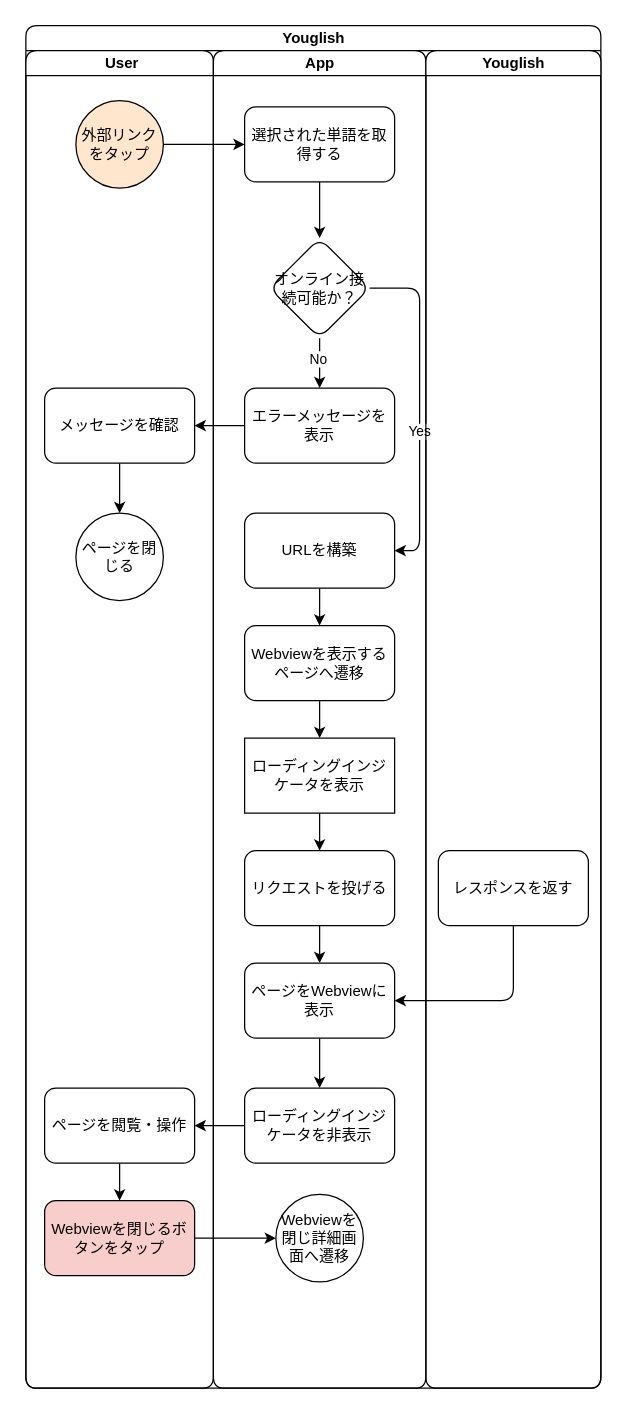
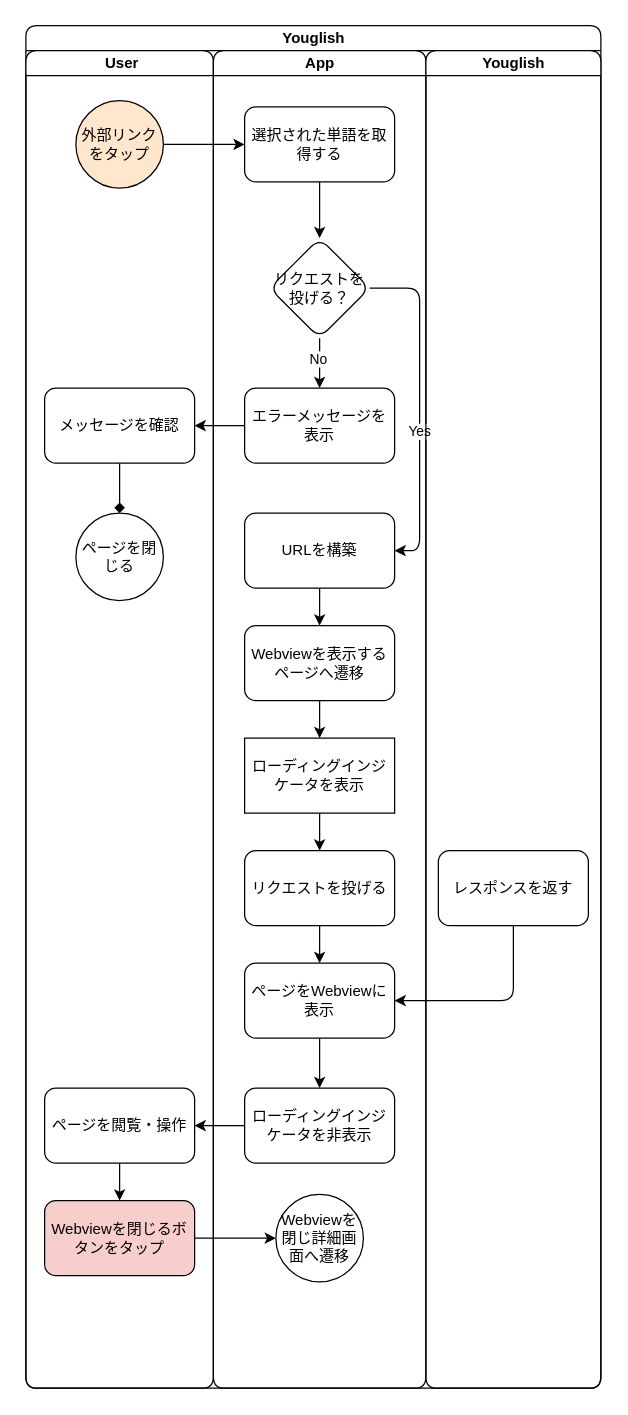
(319, 288) -> (319, 288)
(119, 503) -> (119, 502)
